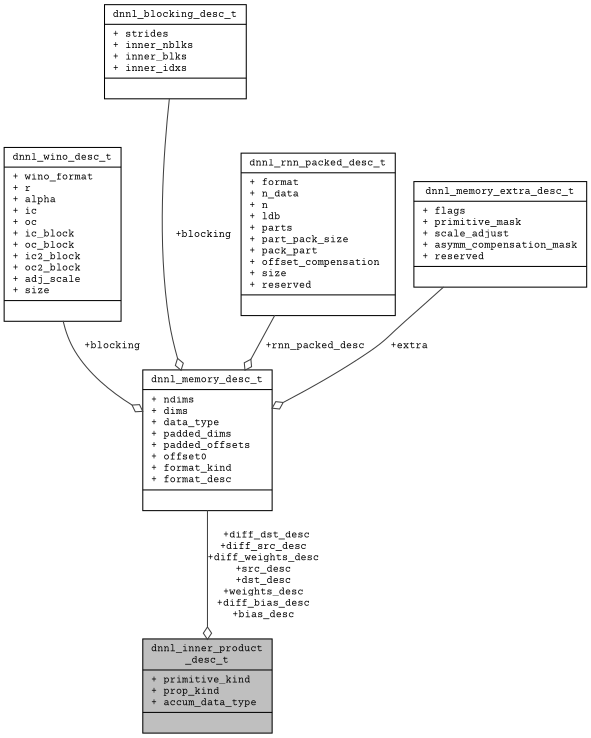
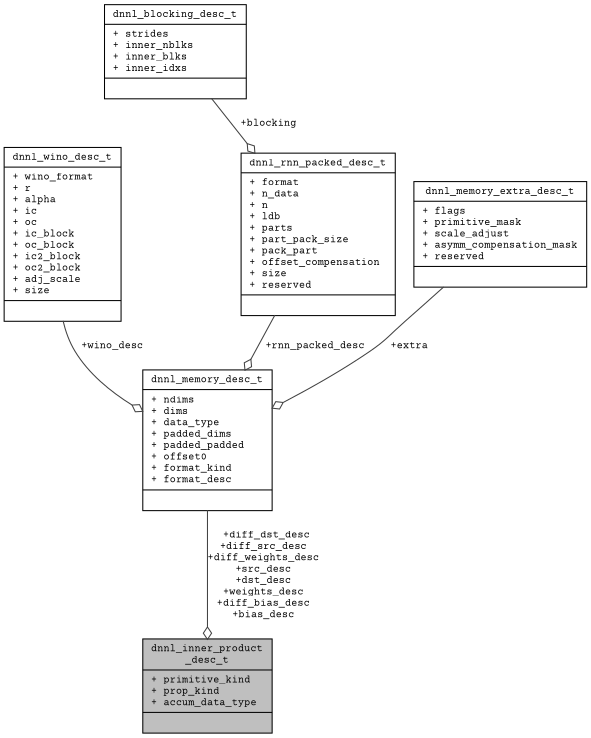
(162, 229) -> (229, 121)
(110, 346) -> (110, 346)
(201, 445) -> (198, 445)
